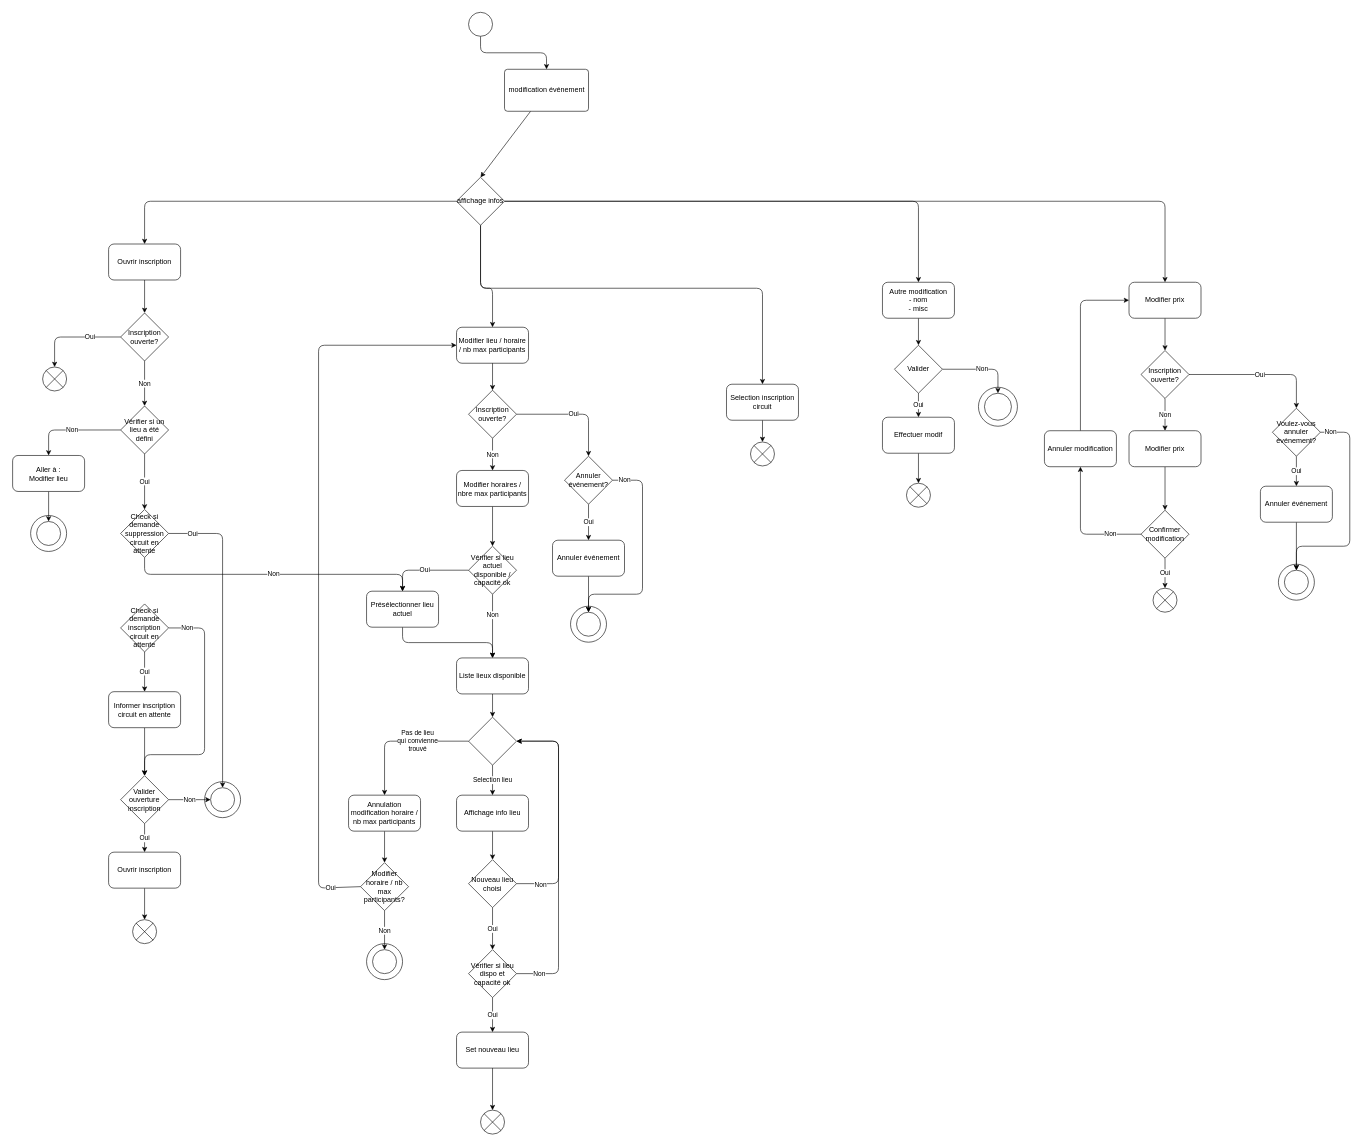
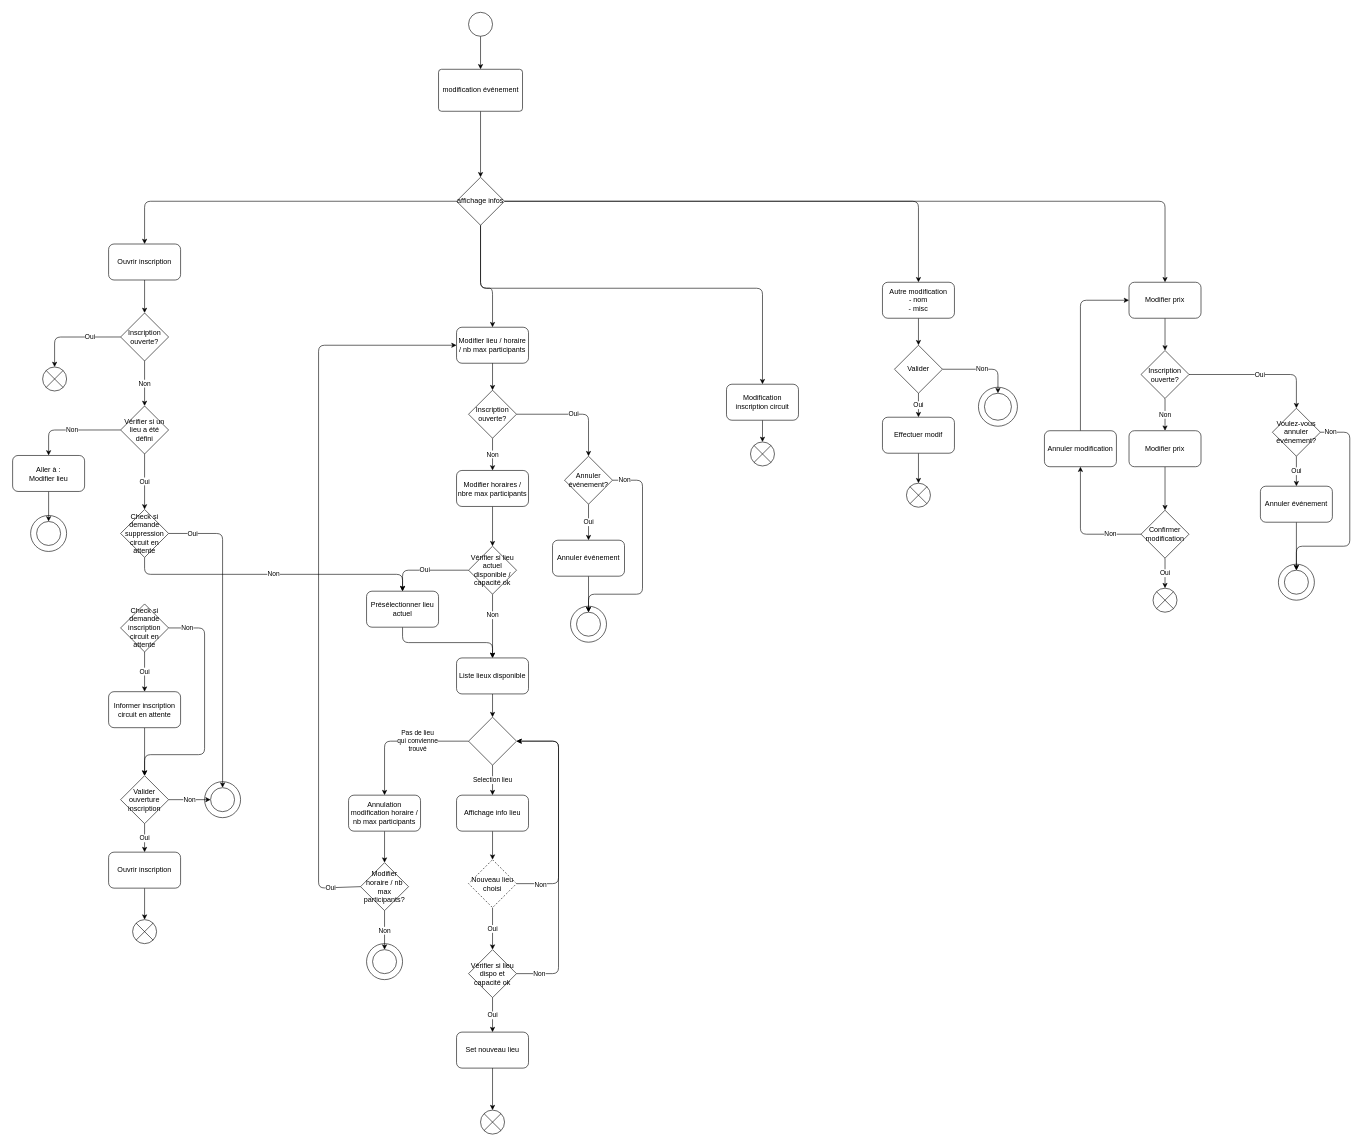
(546, 90) -> (480, 90)
(762, 402) -> (762, 402)
(492, 884) -> (492, 884)
